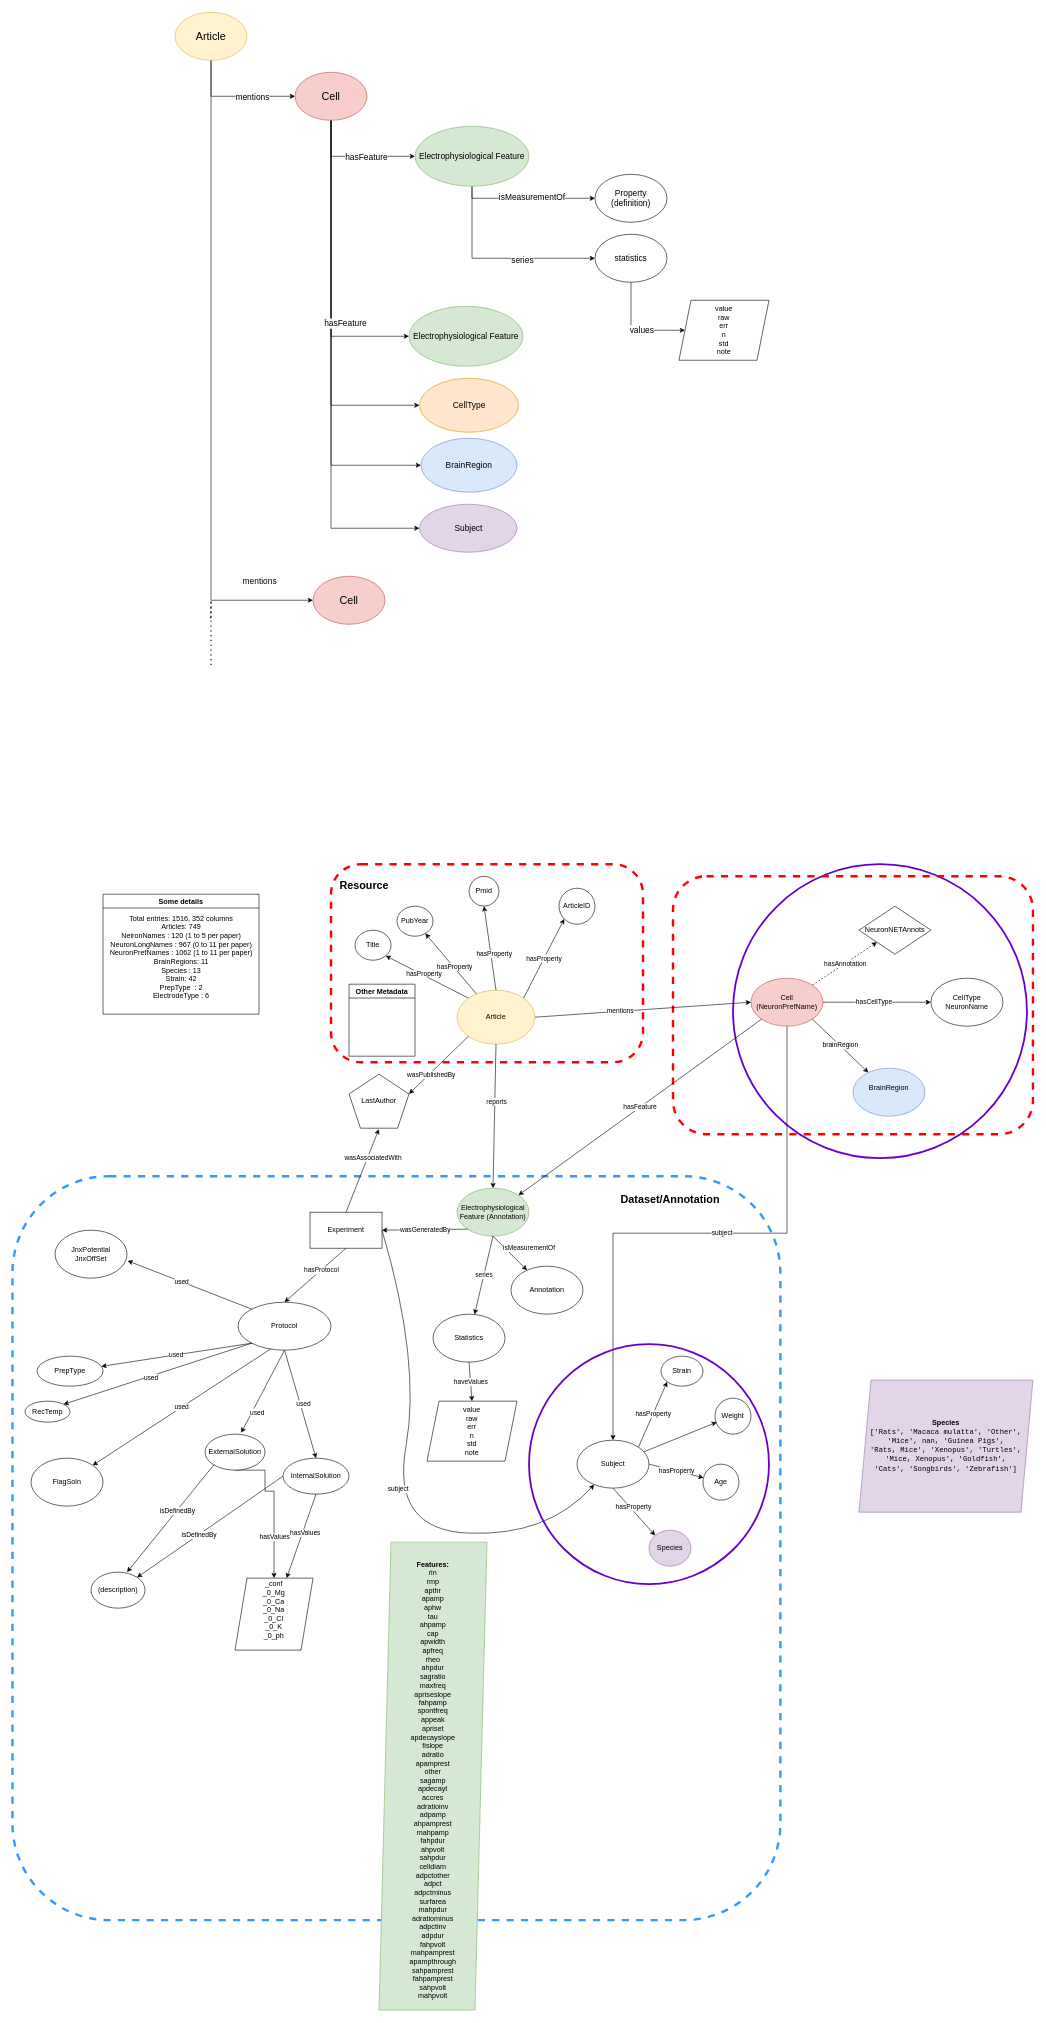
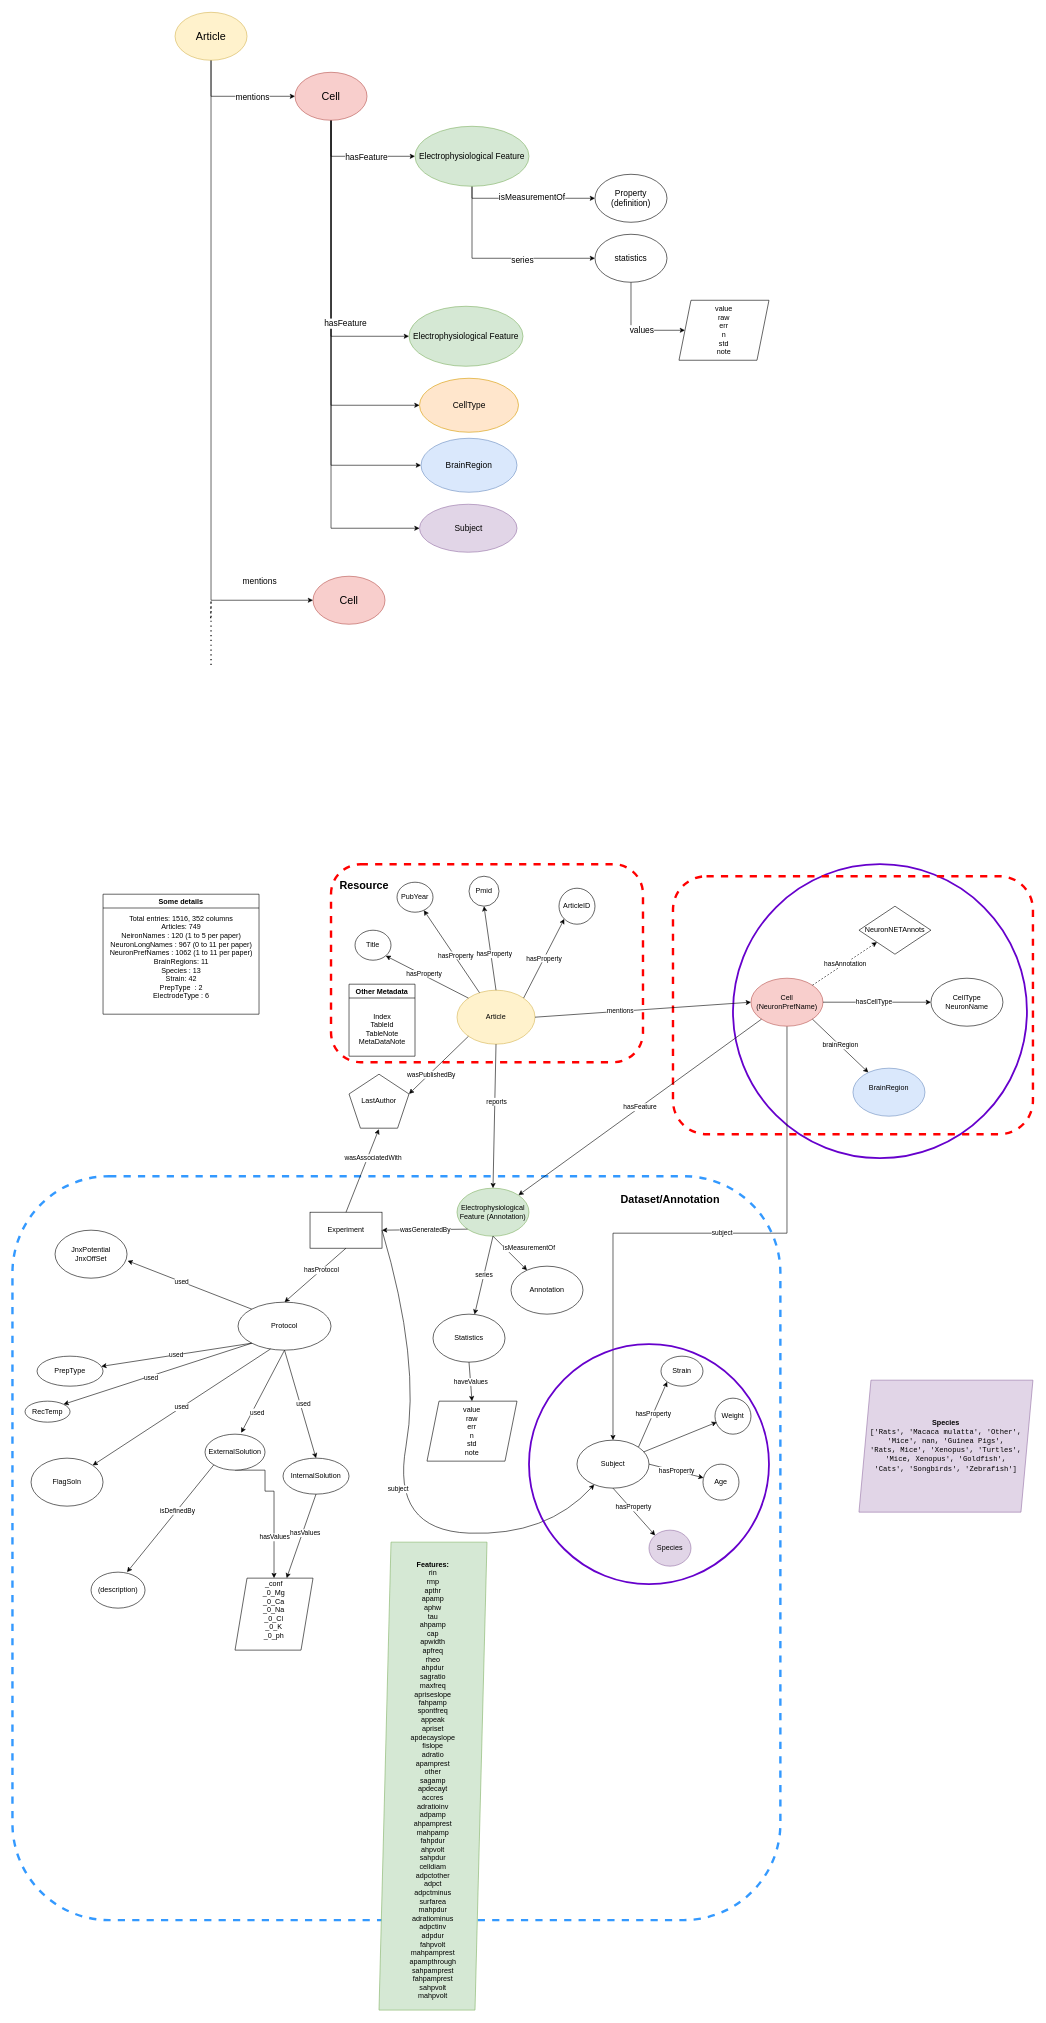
(415, 921) -> (415, 897)
none -> (382, 1029)
(211, 1526) -> none
